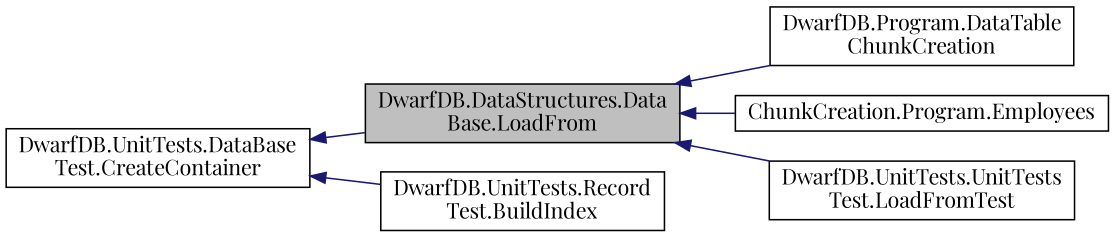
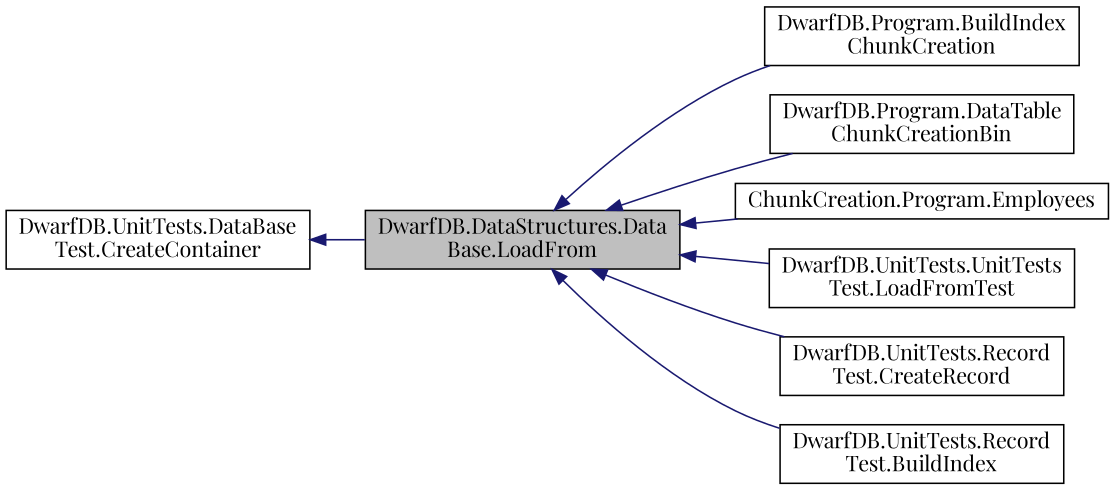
(922, 36) -> (922, 36)
none -> (922, 124)
(353, 181) -> (663, 367)
none -> (922, 366)
